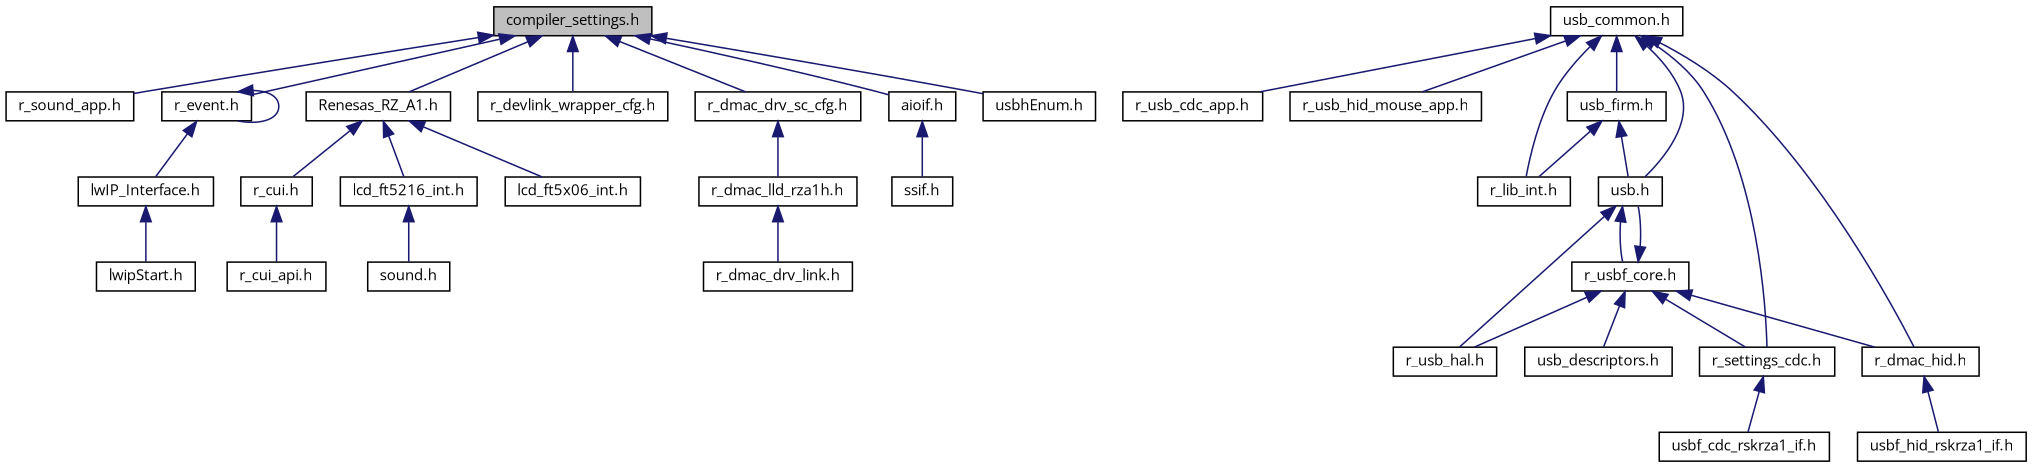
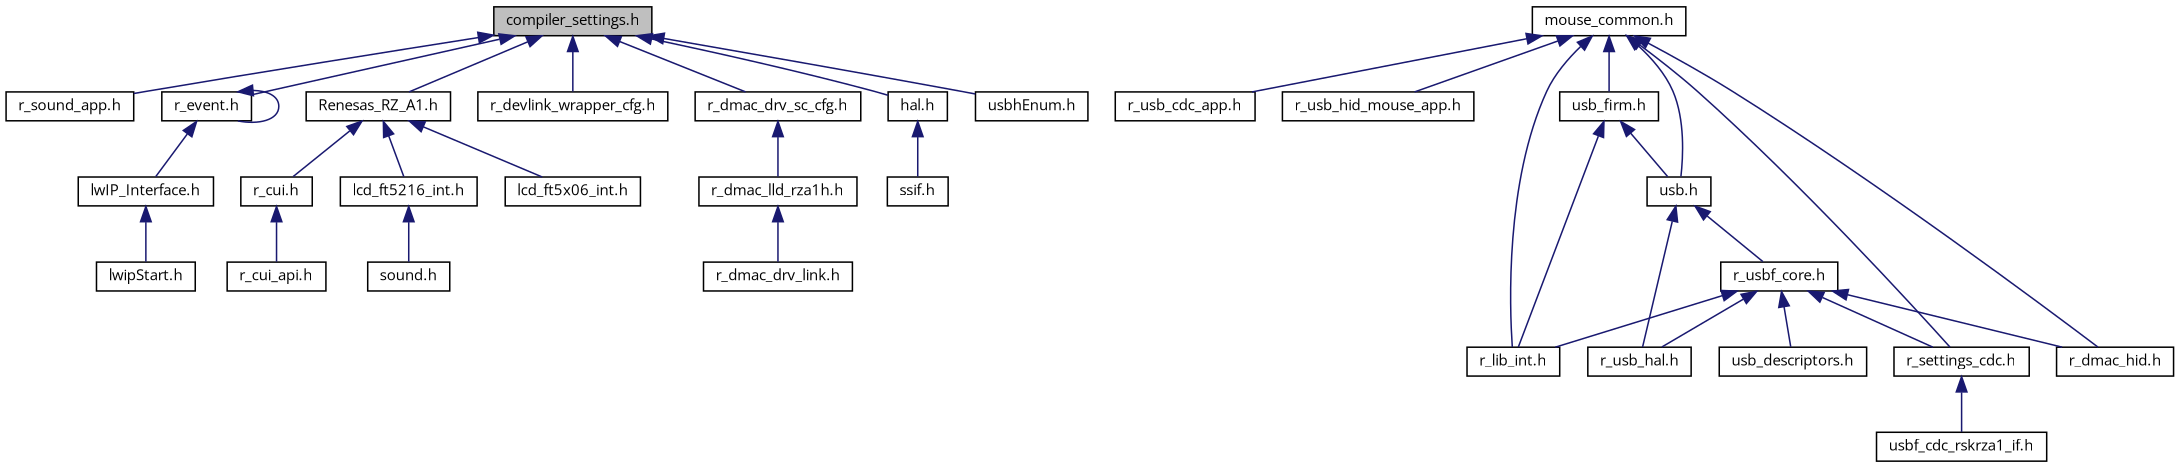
(1617, 21) -> (1609, 21)
(922, 106) -> (918, 106)
(1640, 227) -> (1639, 321)
(1942, 447) -> none
